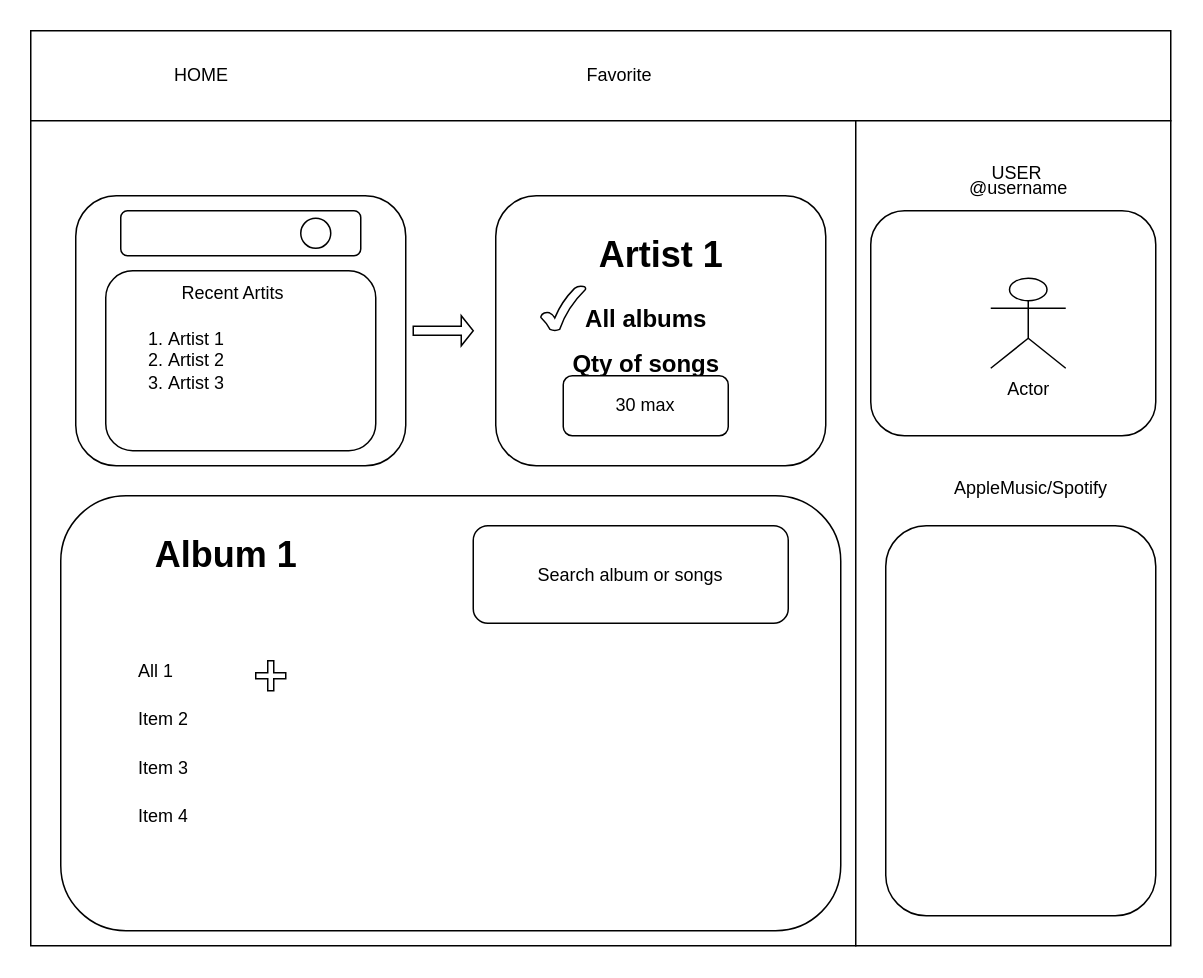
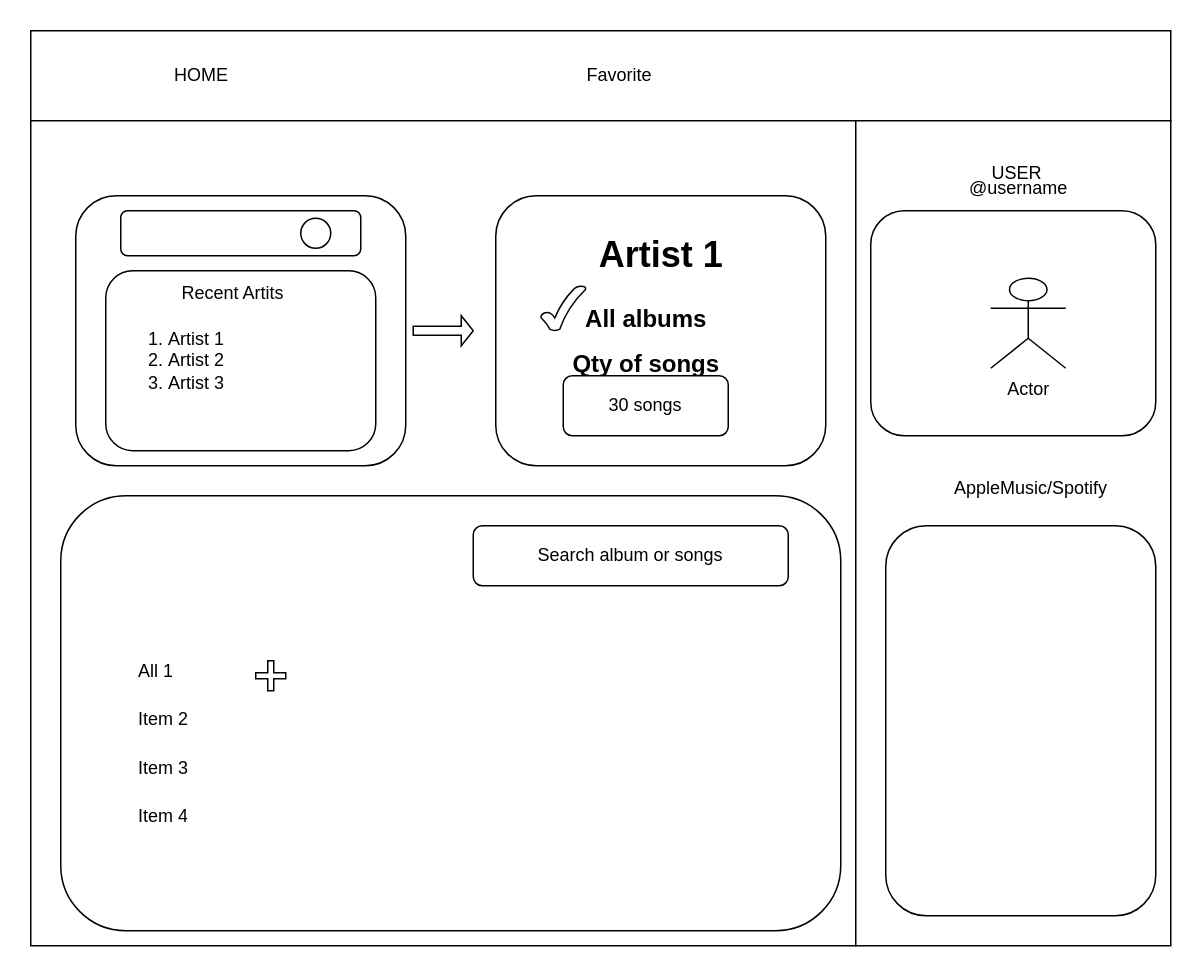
(646, 406) -> (646, 406)
(226, 556) -> none
(631, 575) -> (631, 556)
